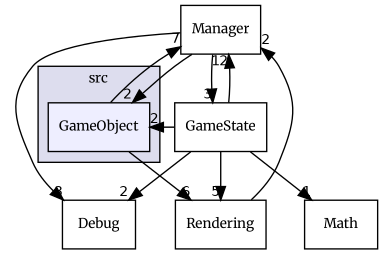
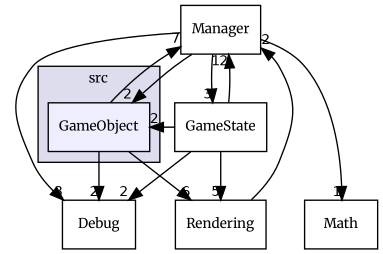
none -> (99, 171)
(282, 177) -> (324, 99)
